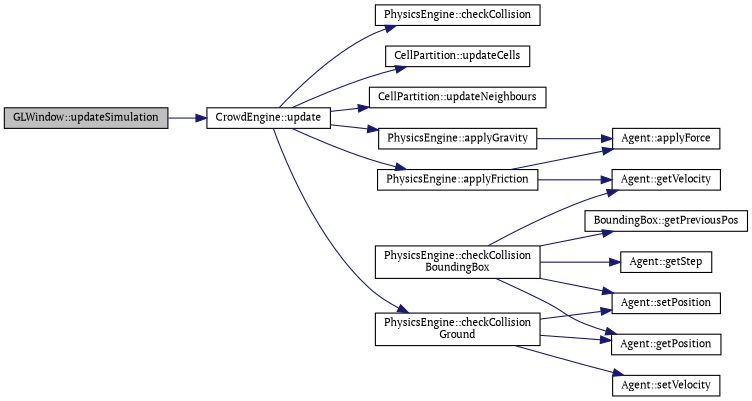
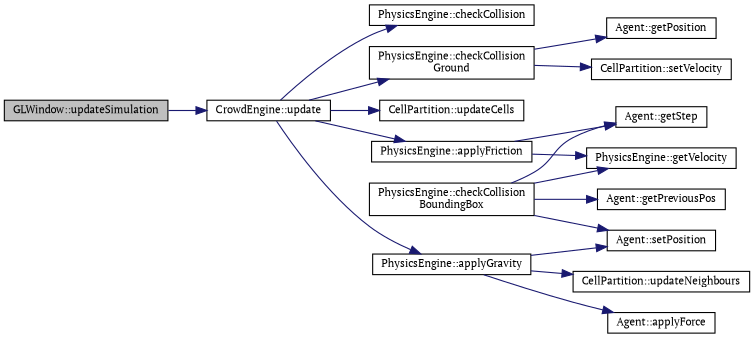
(344, 110) -> (546, 272)
(557, 160) -> (560, 134)
(666, 180) -> (661, 158)
(666, 221) -> (661, 199)
(551, 305) -> none
(580, 314) -> (564, 252)
(666, 386) -> (661, 69)
